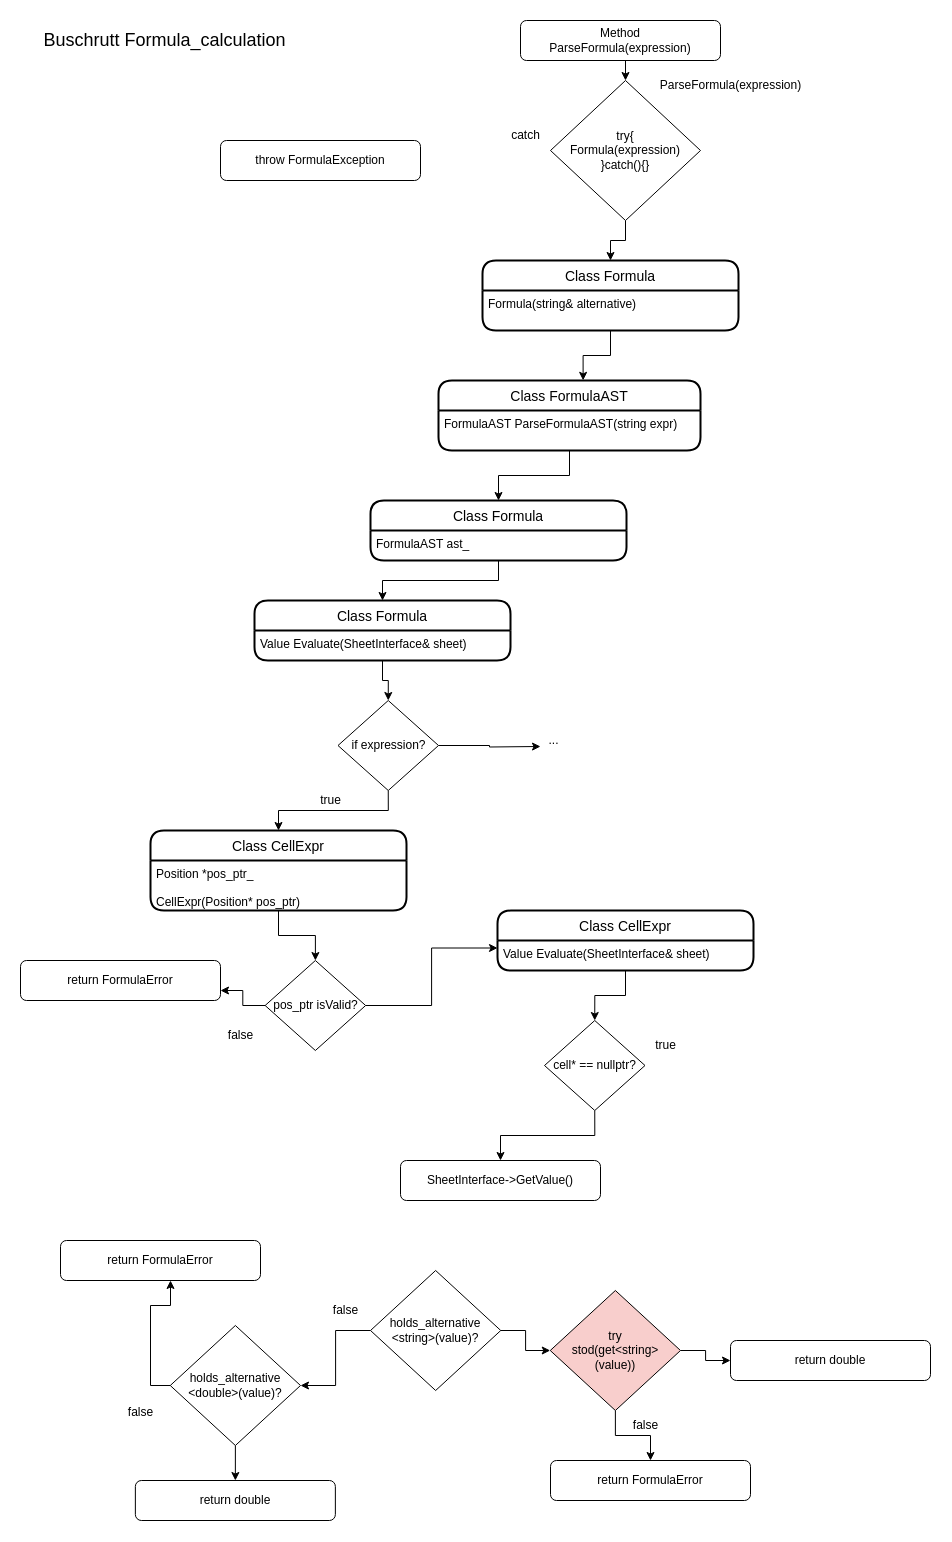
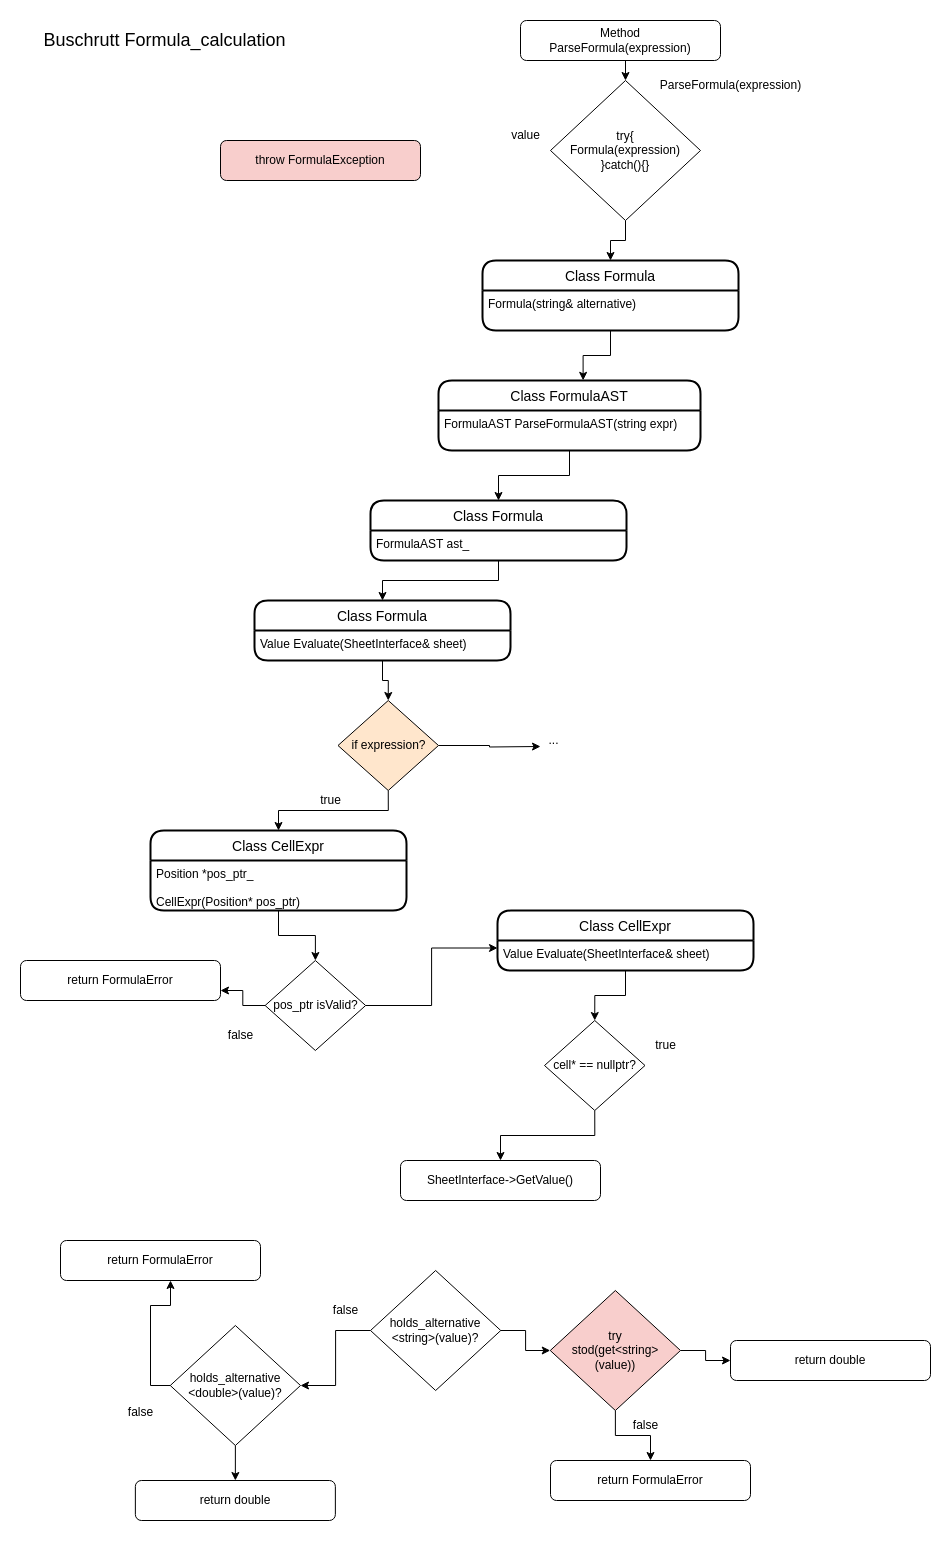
(526, 136) -> (526, 136)
(321, 161) -> (321, 161)
(388, 746) -> (388, 746)
